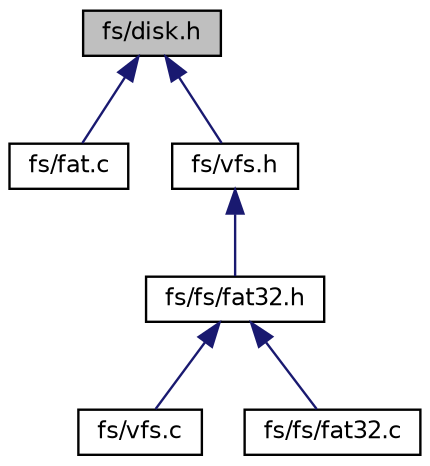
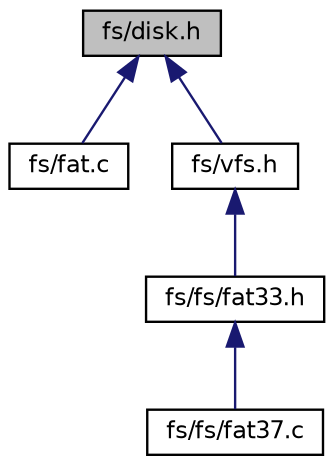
(235, 299) -> (235, 299)
(140, 432) -> none
(332, 432) -> (235, 432)
